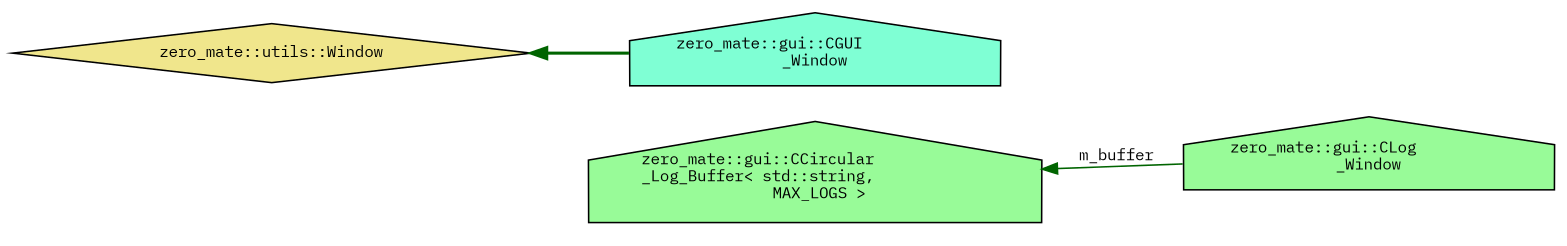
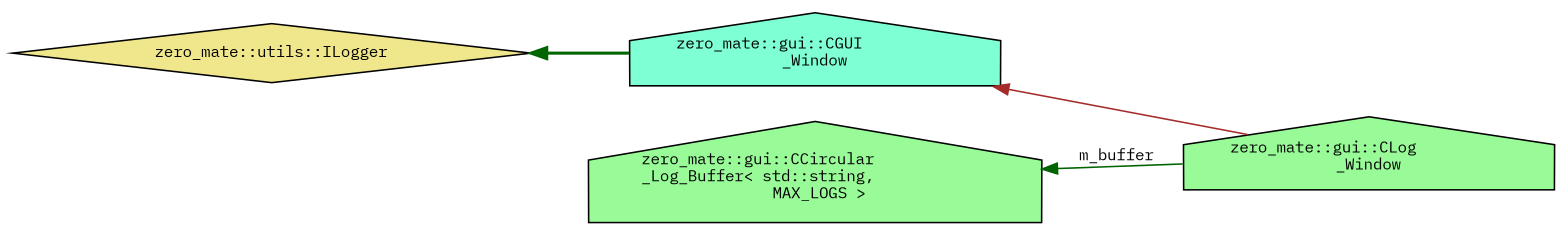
(272, 53) -> (272, 53)
none -> (1128, 112)
